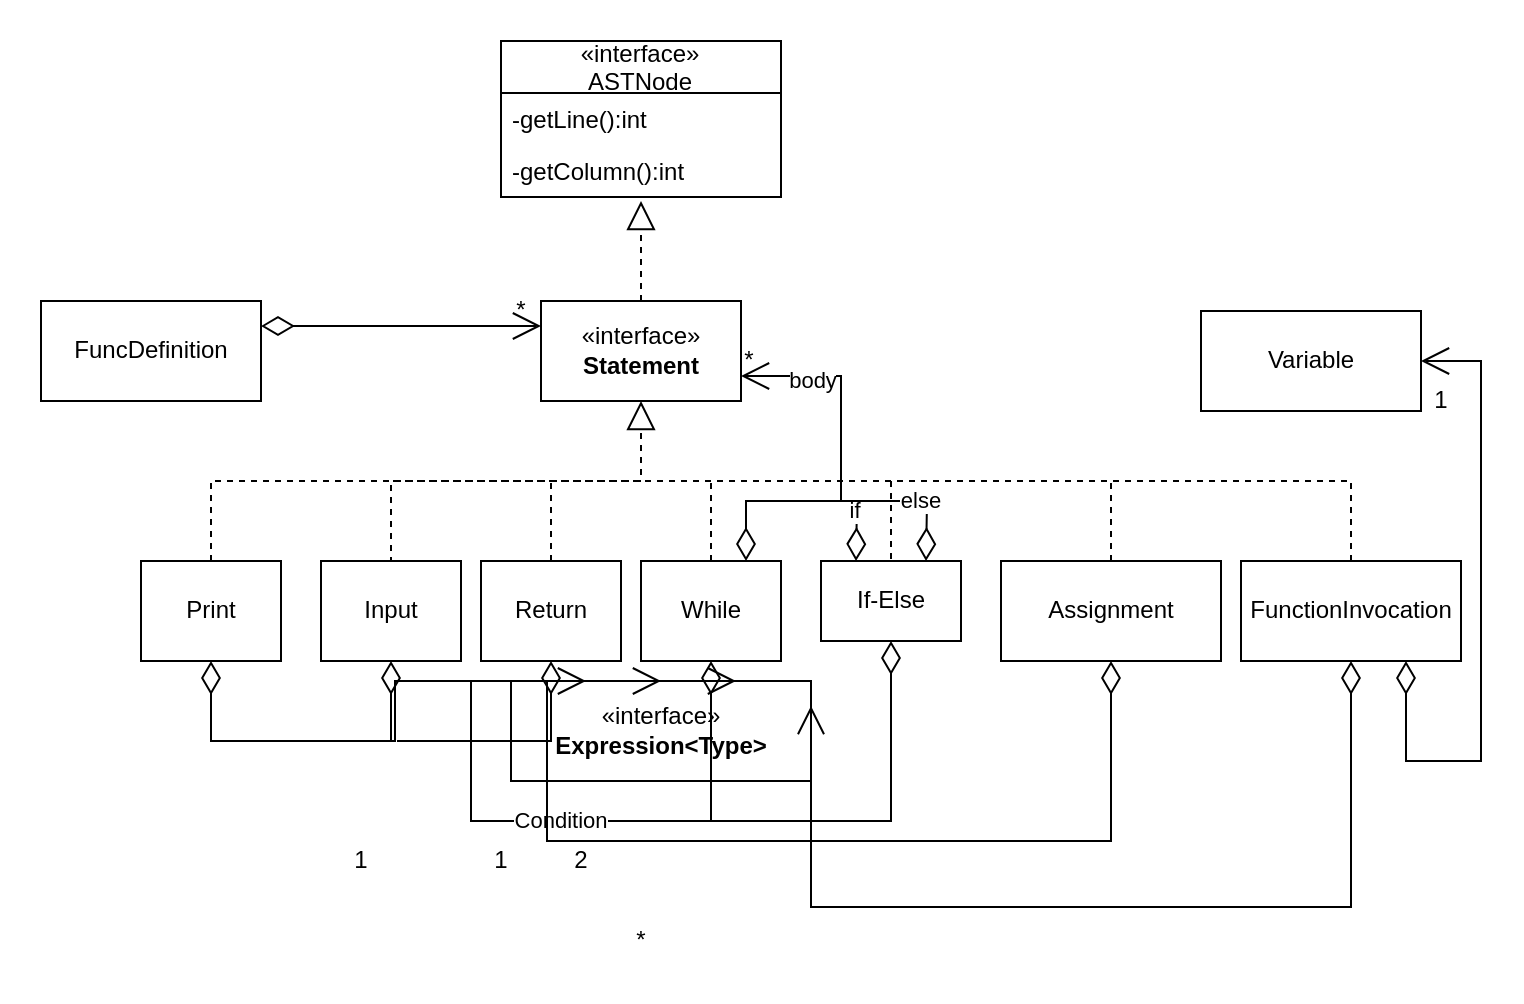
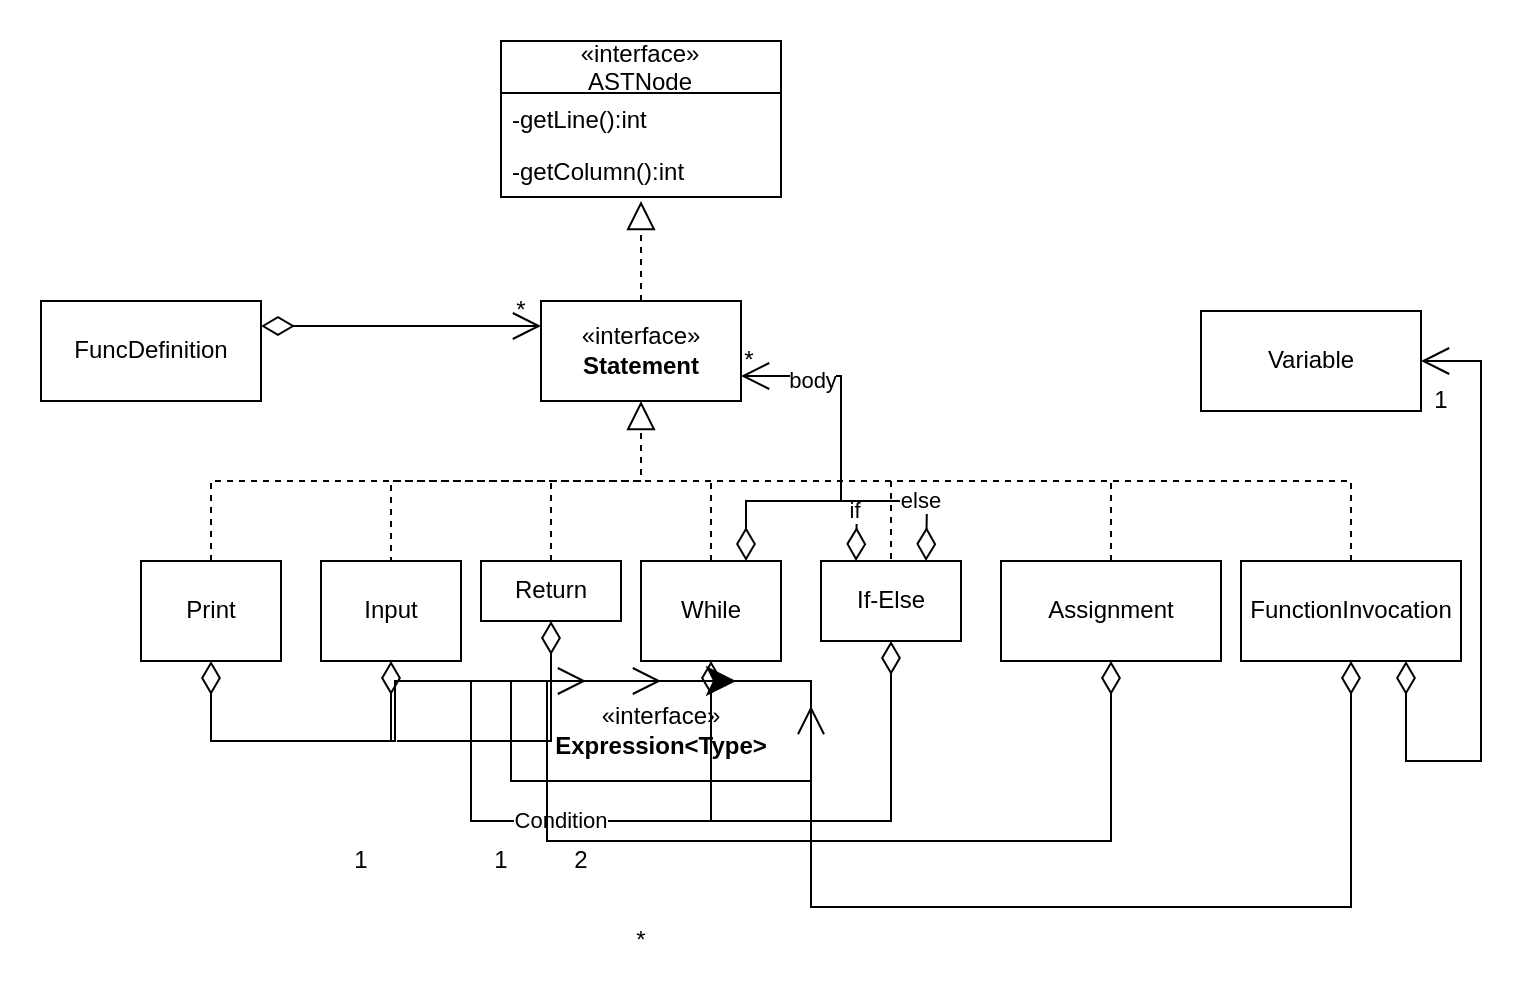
(551, 611) -> (551, 591)
(719, 681) -> (712, 681)
